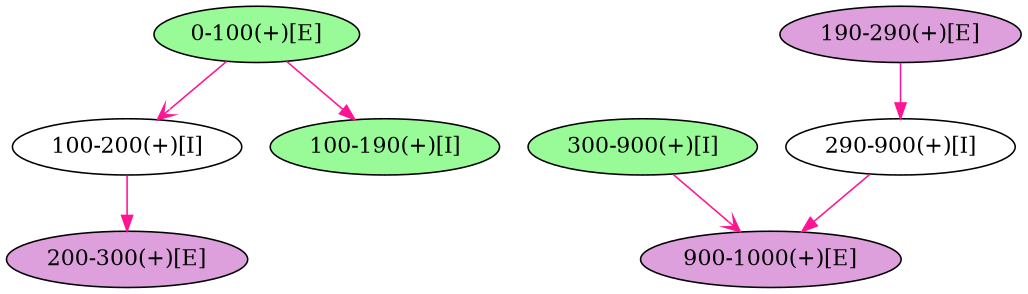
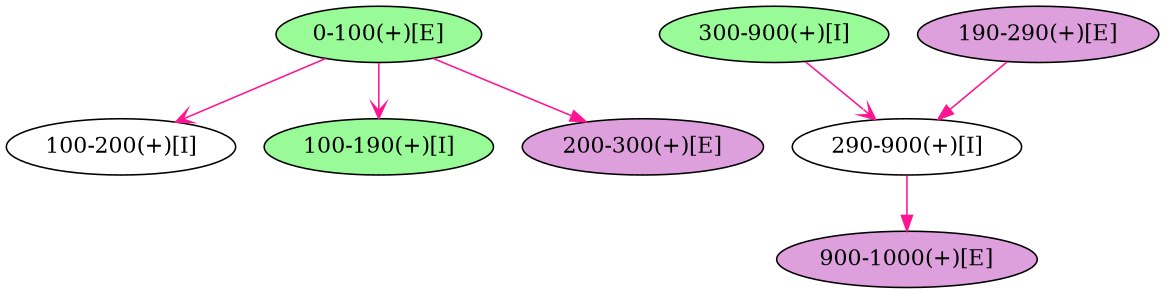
(315, 85) -> (379, 83)
(127, 195) -> (502, 87)
(701, 198) -> (834, 86)
